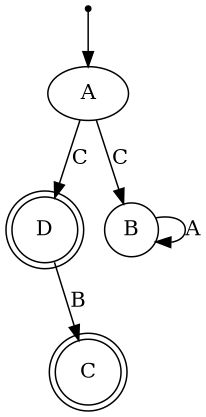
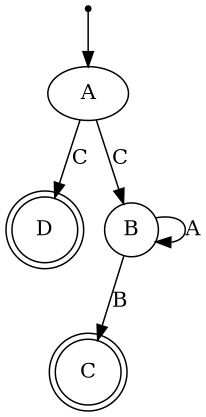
(64, 294) -> (113, 291)
